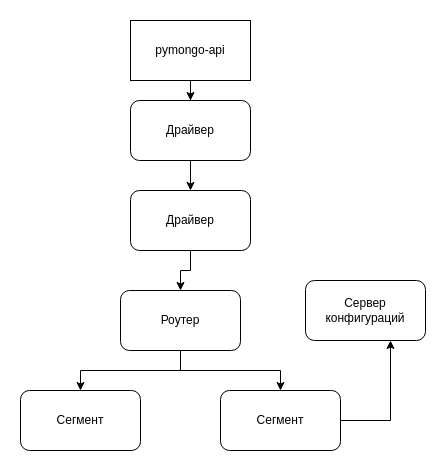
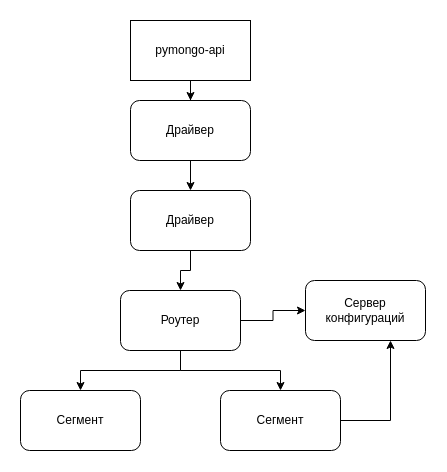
none -> (273, 319)
